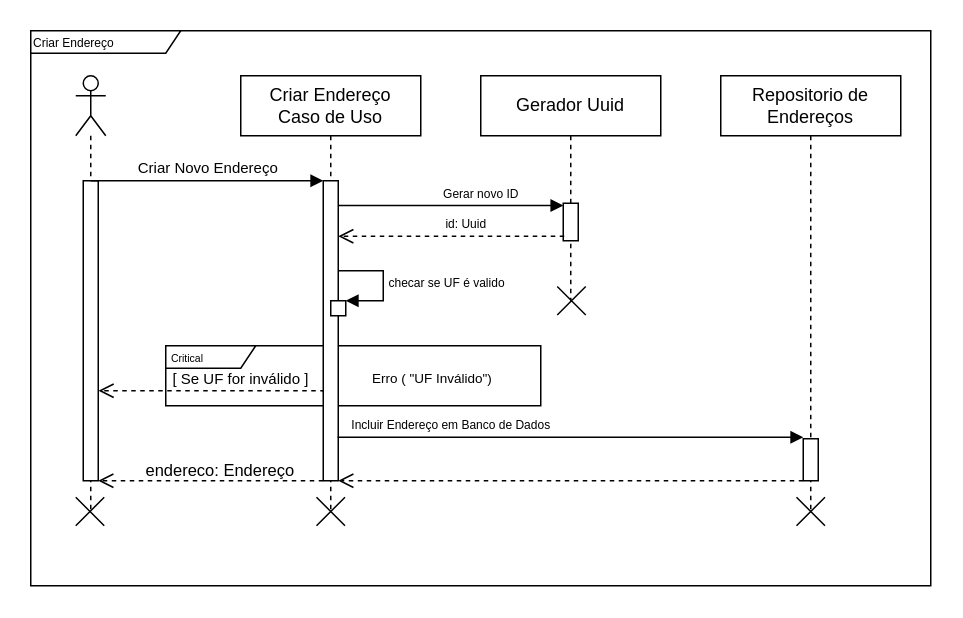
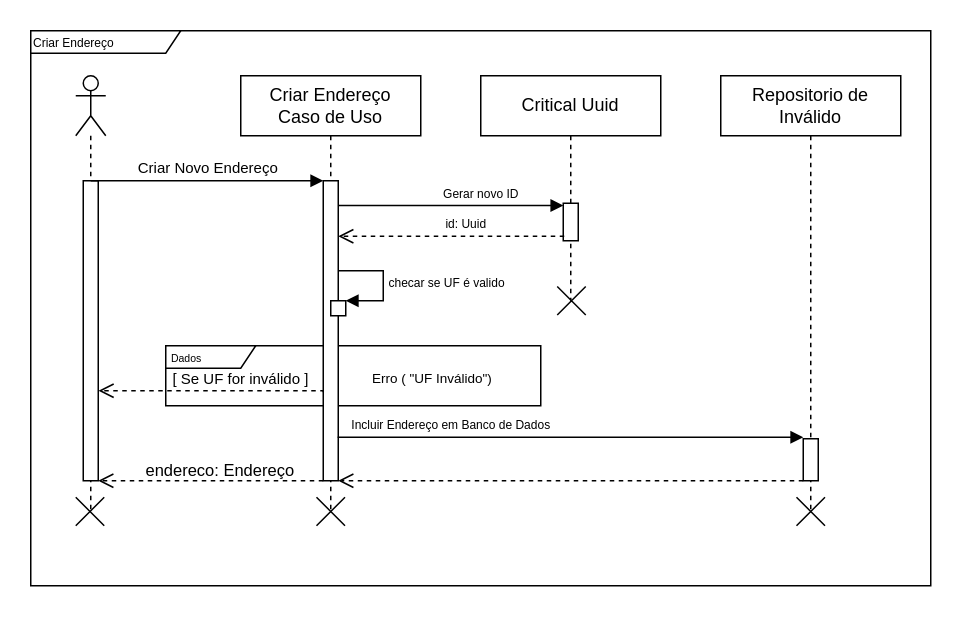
(571, 106) -> (571, 106)
(811, 106) -> (811, 106)
(191, 358) -> (186, 358)
